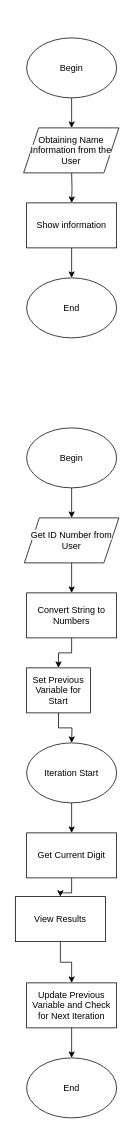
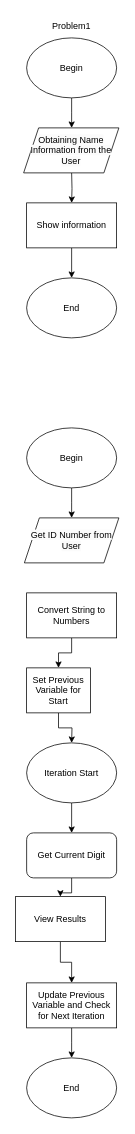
none -> (72, 27)
(72, 575) -> none
(72, 855) -> (72, 855)
